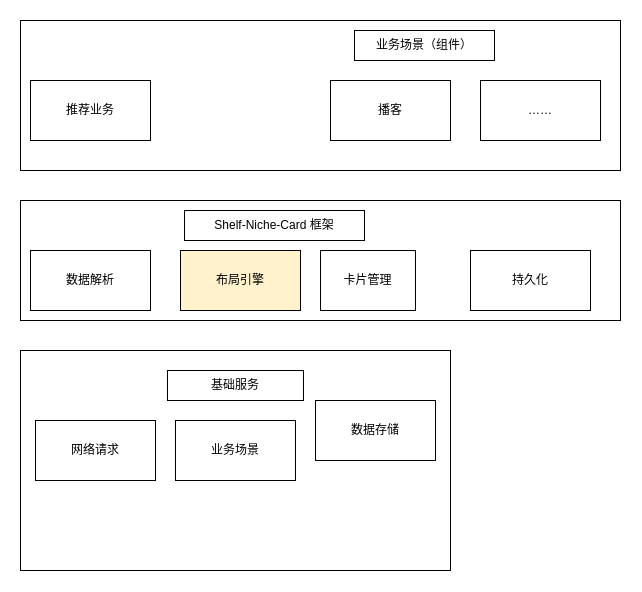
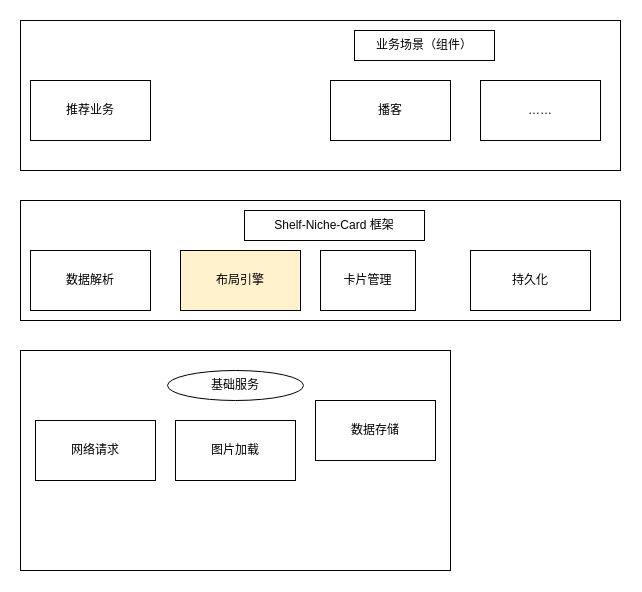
(275, 226) -> (335, 226)
(236, 386) -> (236, 386)
(236, 451) -> (236, 451)
